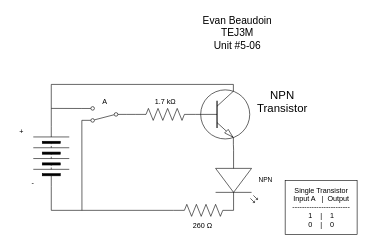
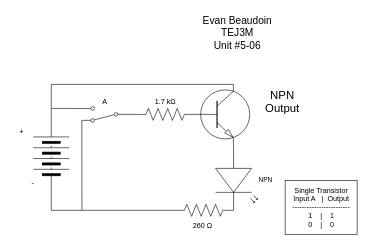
(283, 102) -> (283, 102)
